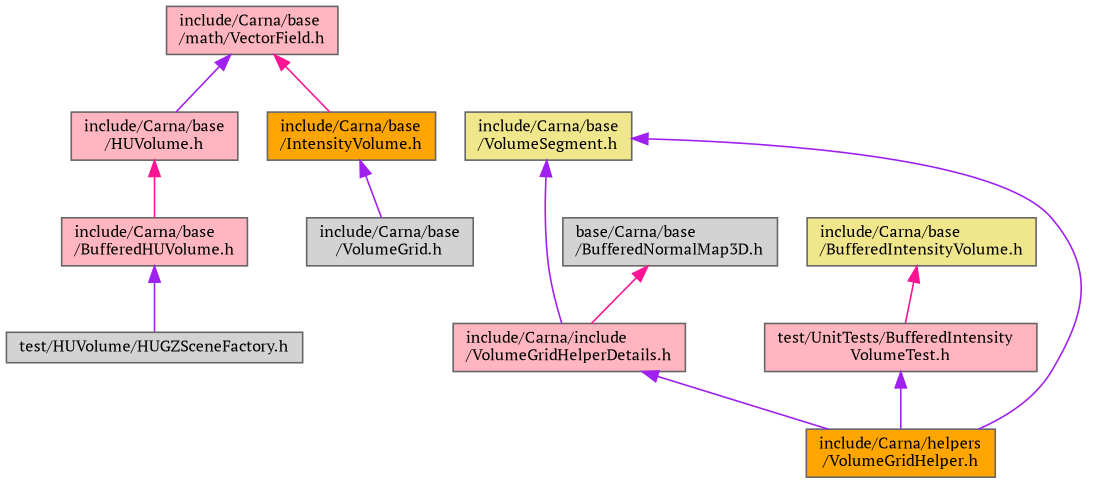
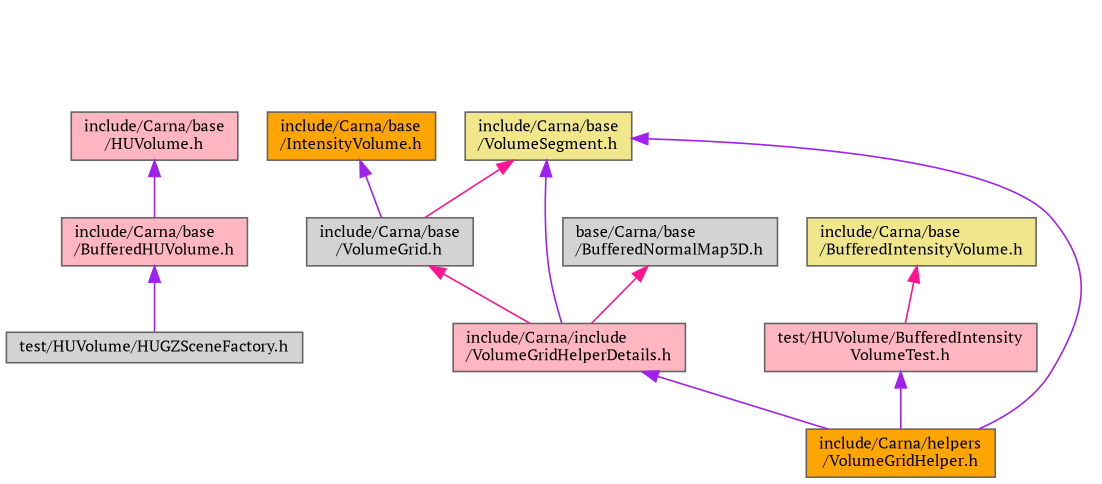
(252, 30) -> none
none -> (462, 193)
(155, 197) -> (155, 197)
none -> (487, 299)
(901, 348) -> (901, 348)
